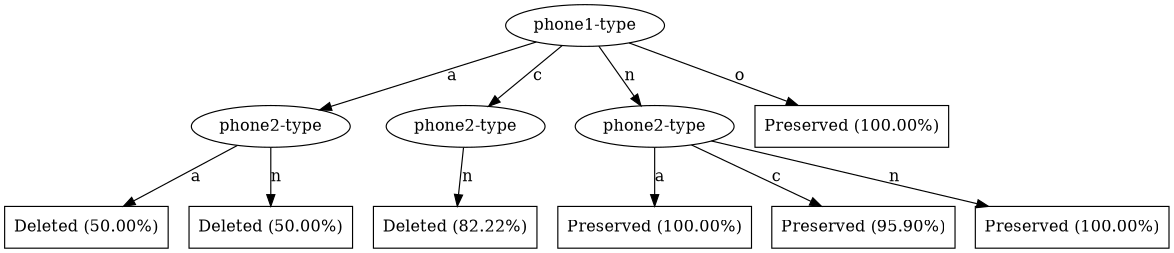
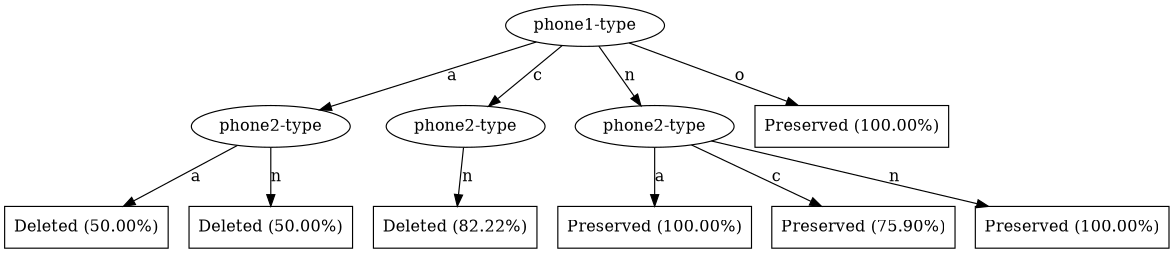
(863, 227) -> (863, 227)
